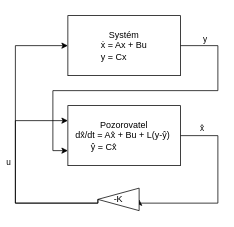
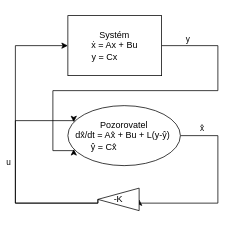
(124, 45) -> (115, 45)
(124, 135) -> (124, 135)
